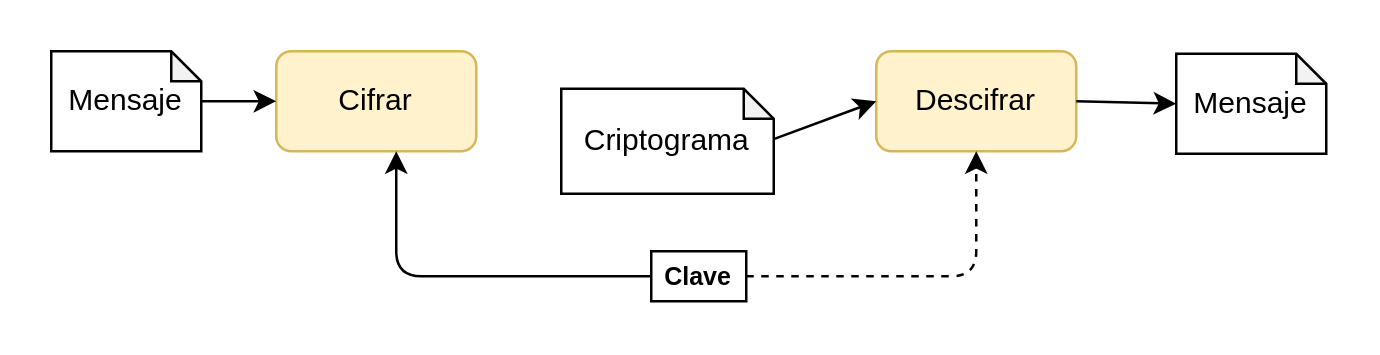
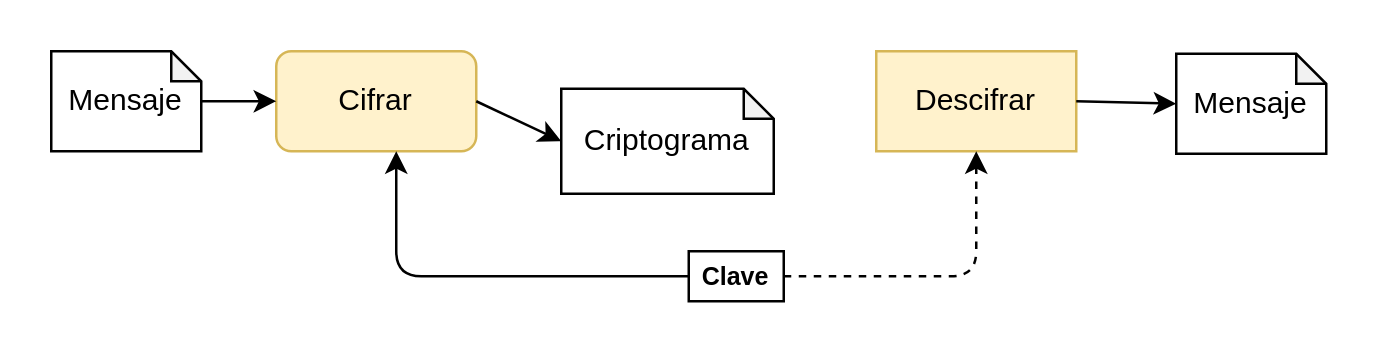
(976, 101) -> (976, 101)
none -> (512, 118)
(818, 123) -> none
(699, 276) -> (736, 276)
